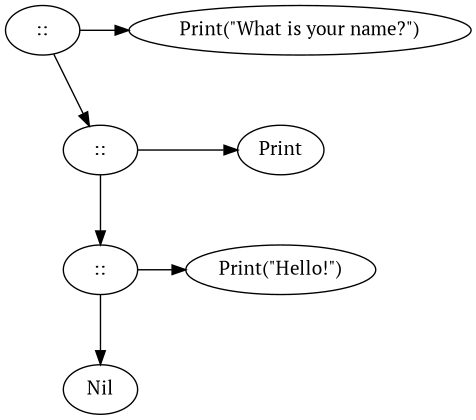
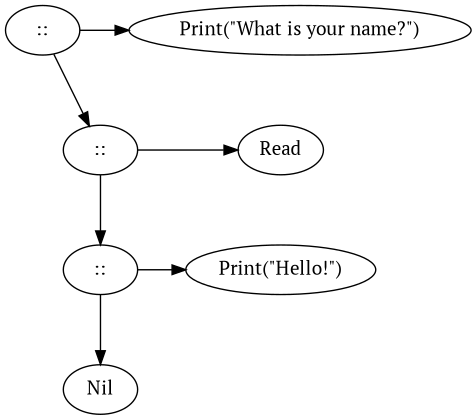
(281, 150) -> (281, 150)
